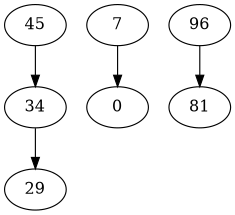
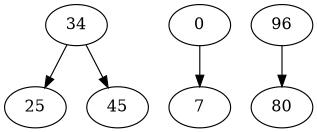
(35, 61) -> (94, 61)
(118, 61) -> (200, 61)
(200, 107) -> (282, 107)
(35, 190) -> (35, 107)
